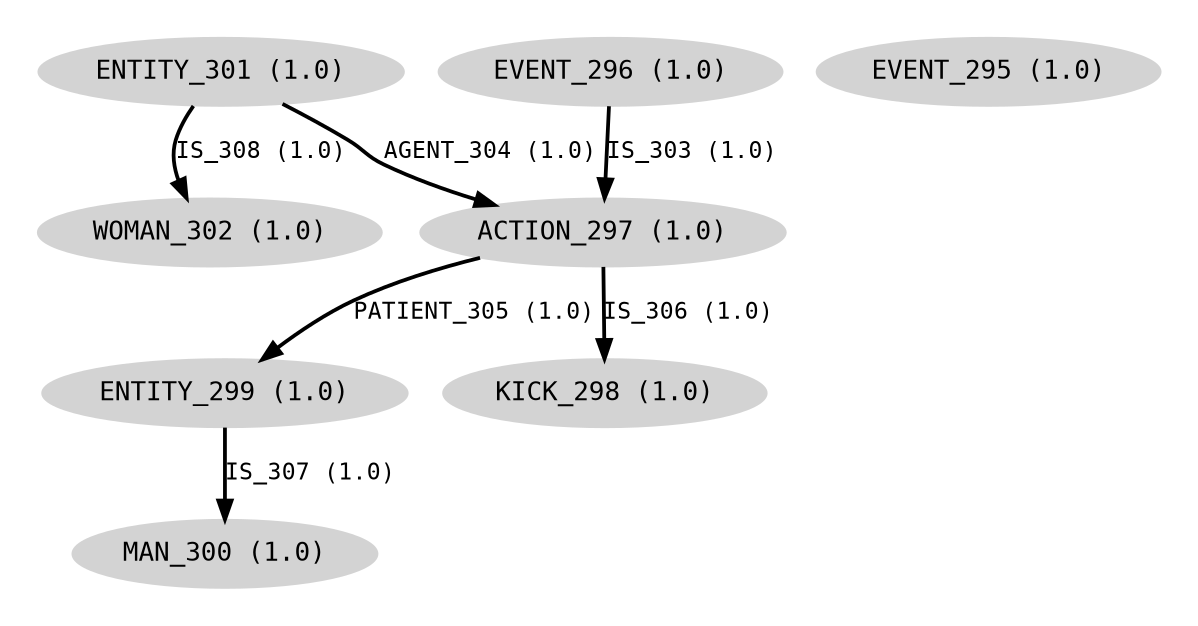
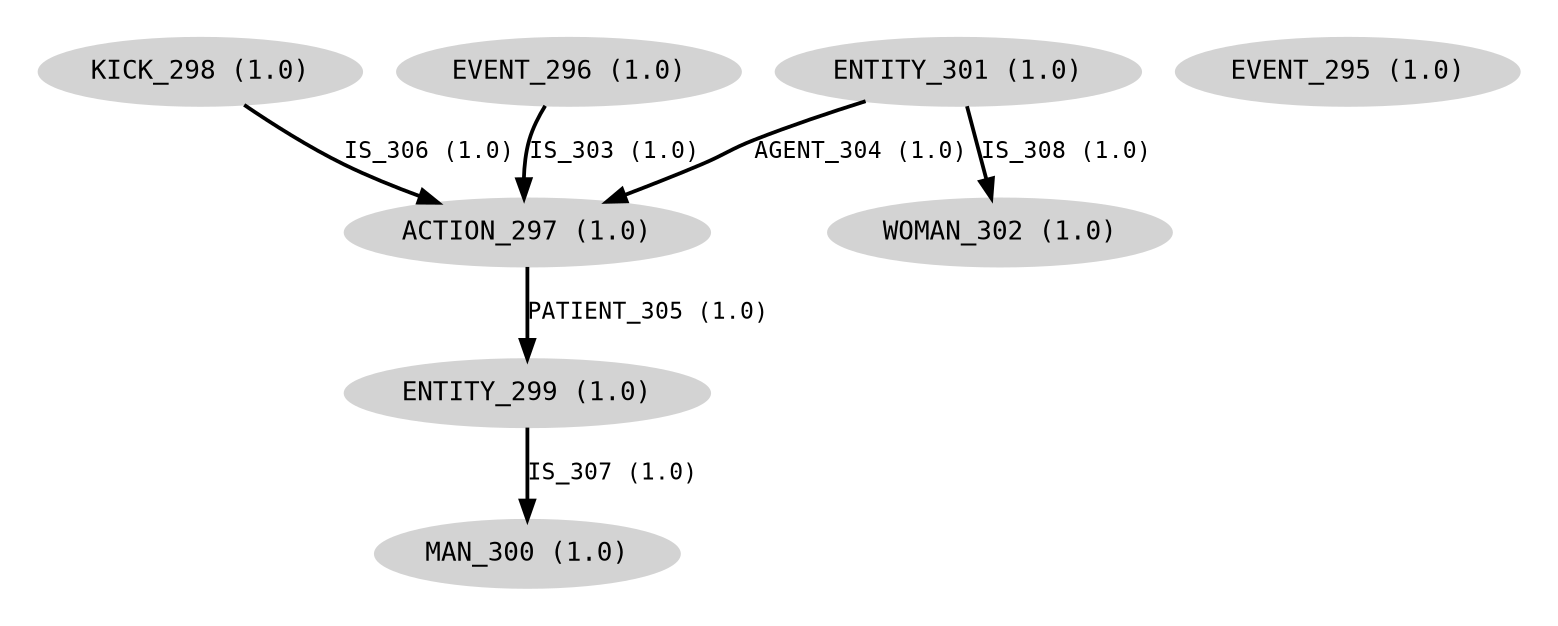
(604, 303) -> (329, 157)
